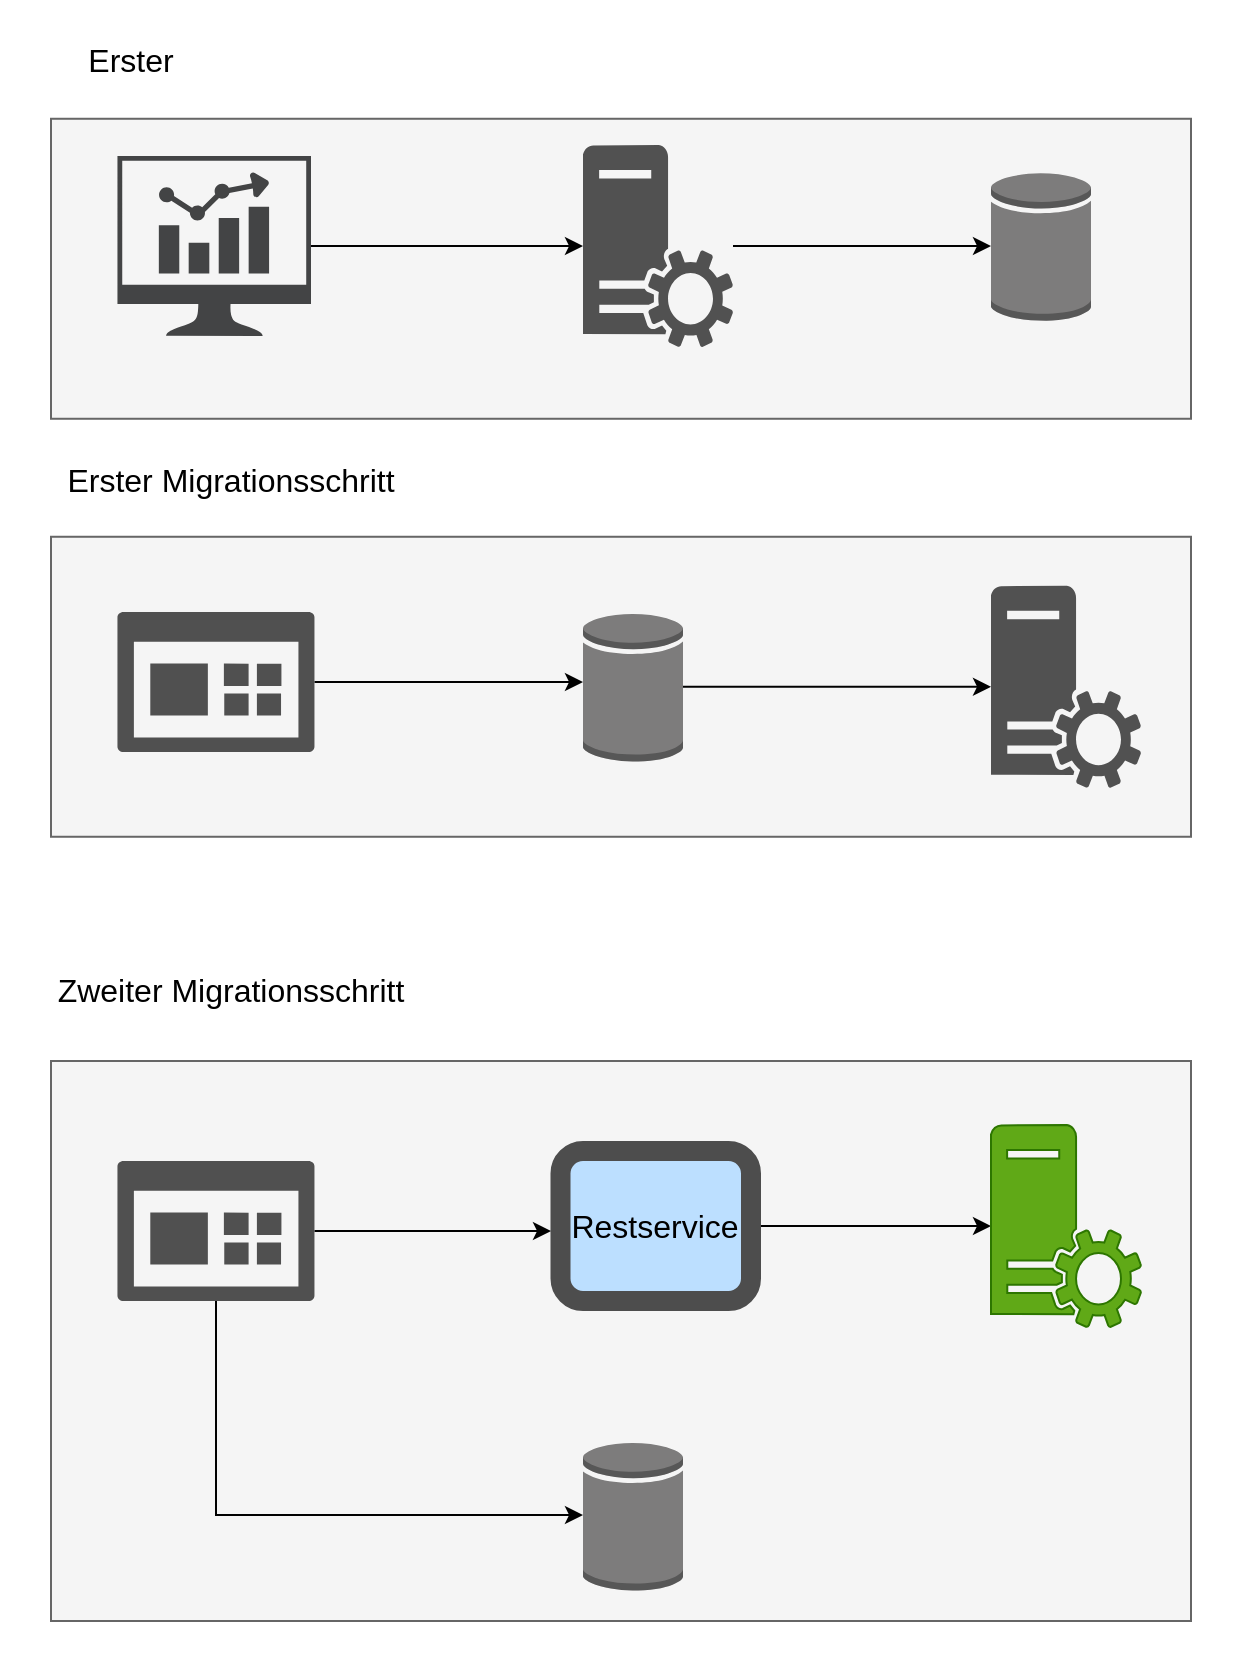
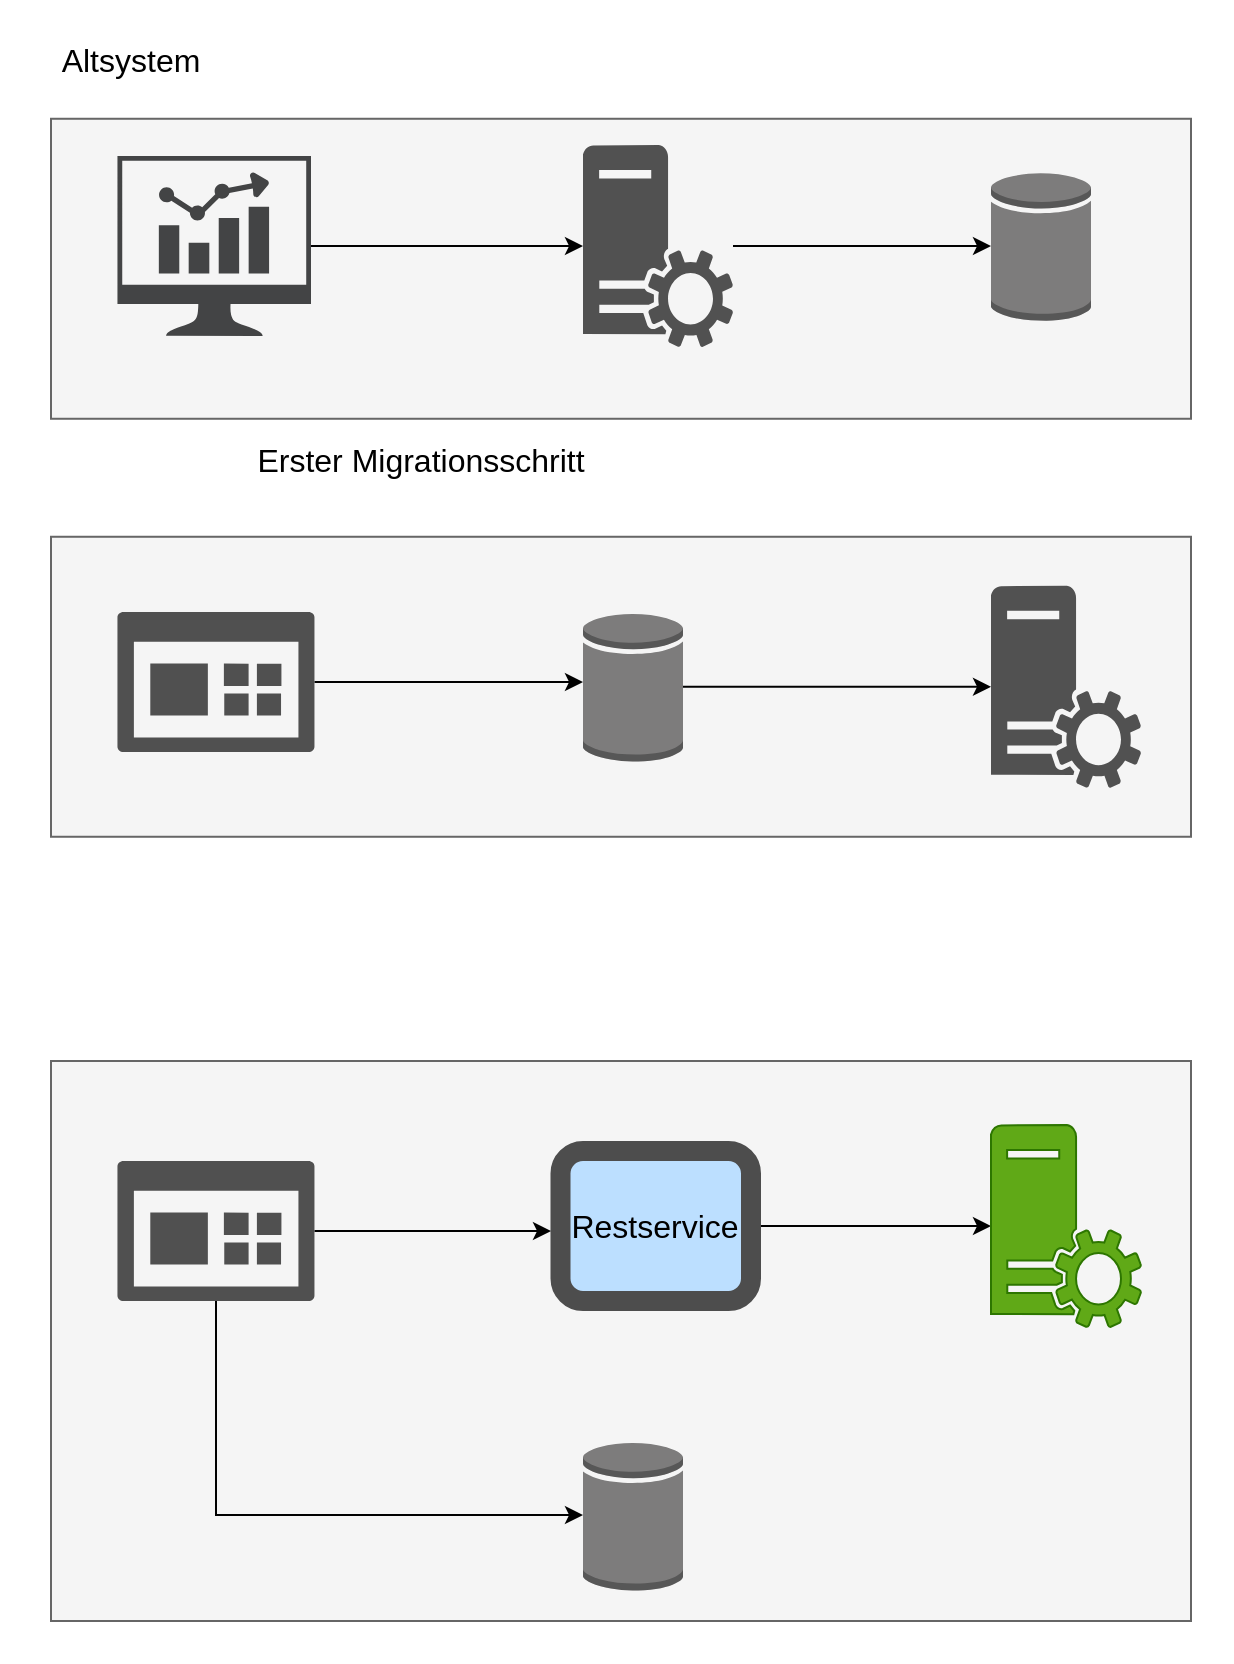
(132, 61) -> (132, 61)
(231, 481) -> (421, 461)
(231, 991) -> none
